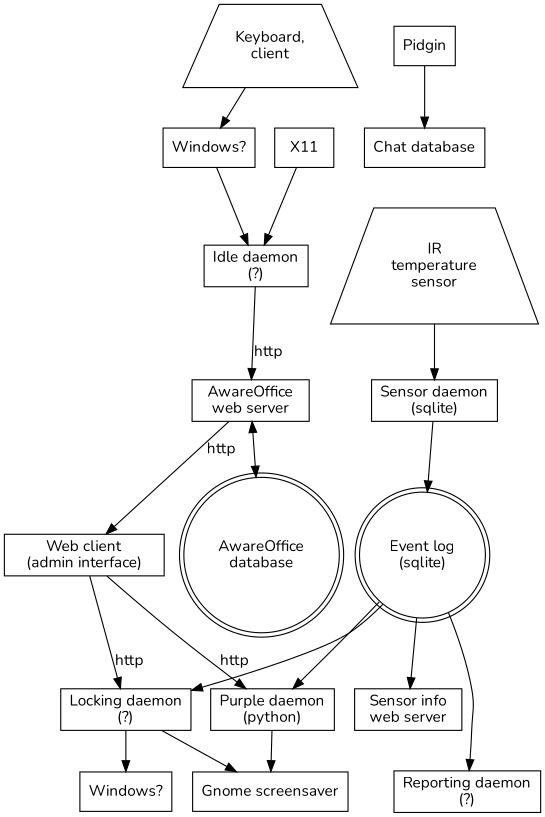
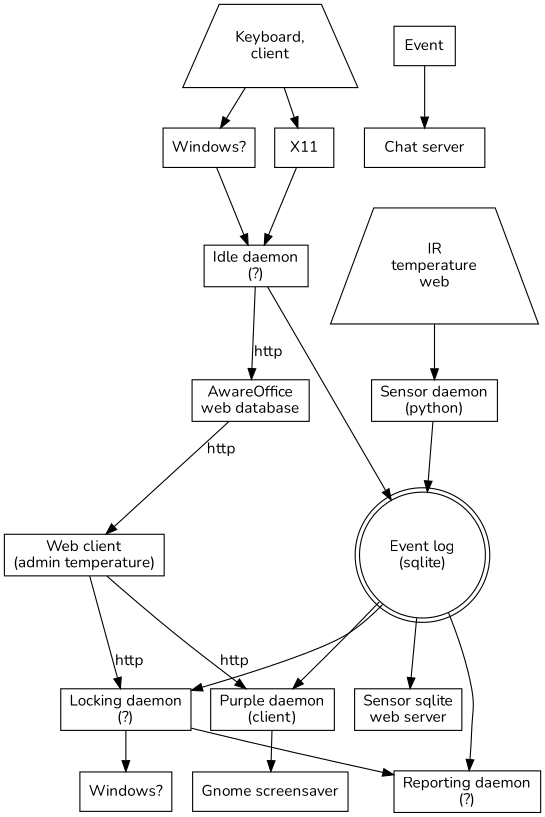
(425, 46) -> (425, 46)
none -> (289, 103)
(425, 148) -> (425, 148)
(434, 266) -> (434, 266)
none -> (327, 389)
(251, 401) -> (251, 401)
(434, 401) -> (434, 401)
(84, 555) -> (84, 555)
(262, 555) -> none
(273, 710) -> (273, 710)
(408, 710) -> (408, 710)
(194, 748) -> (287, 751)
